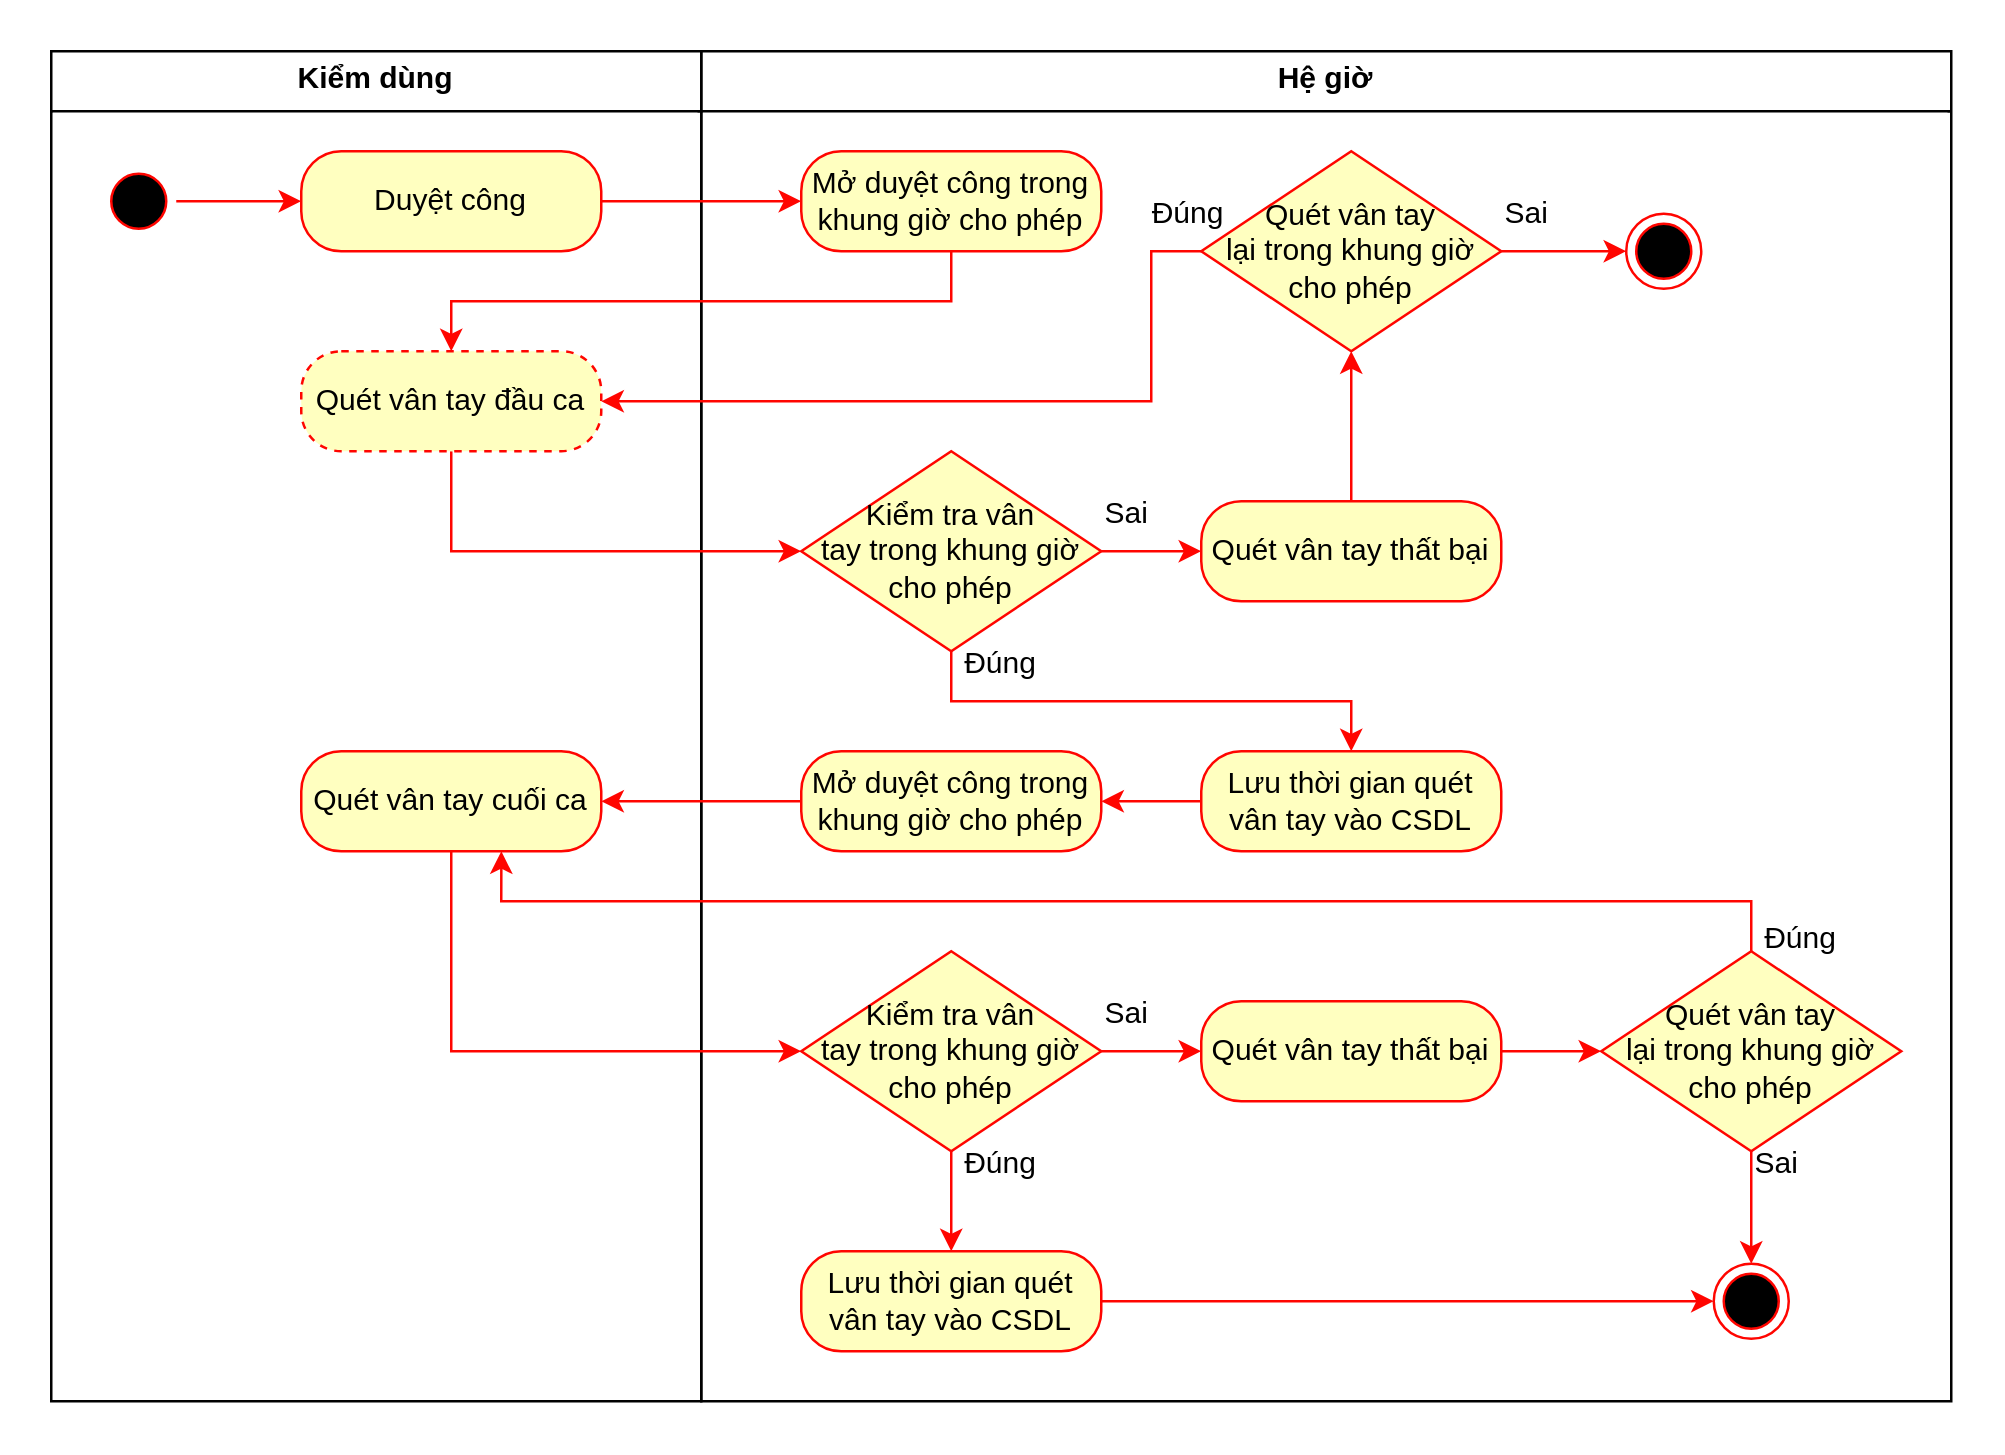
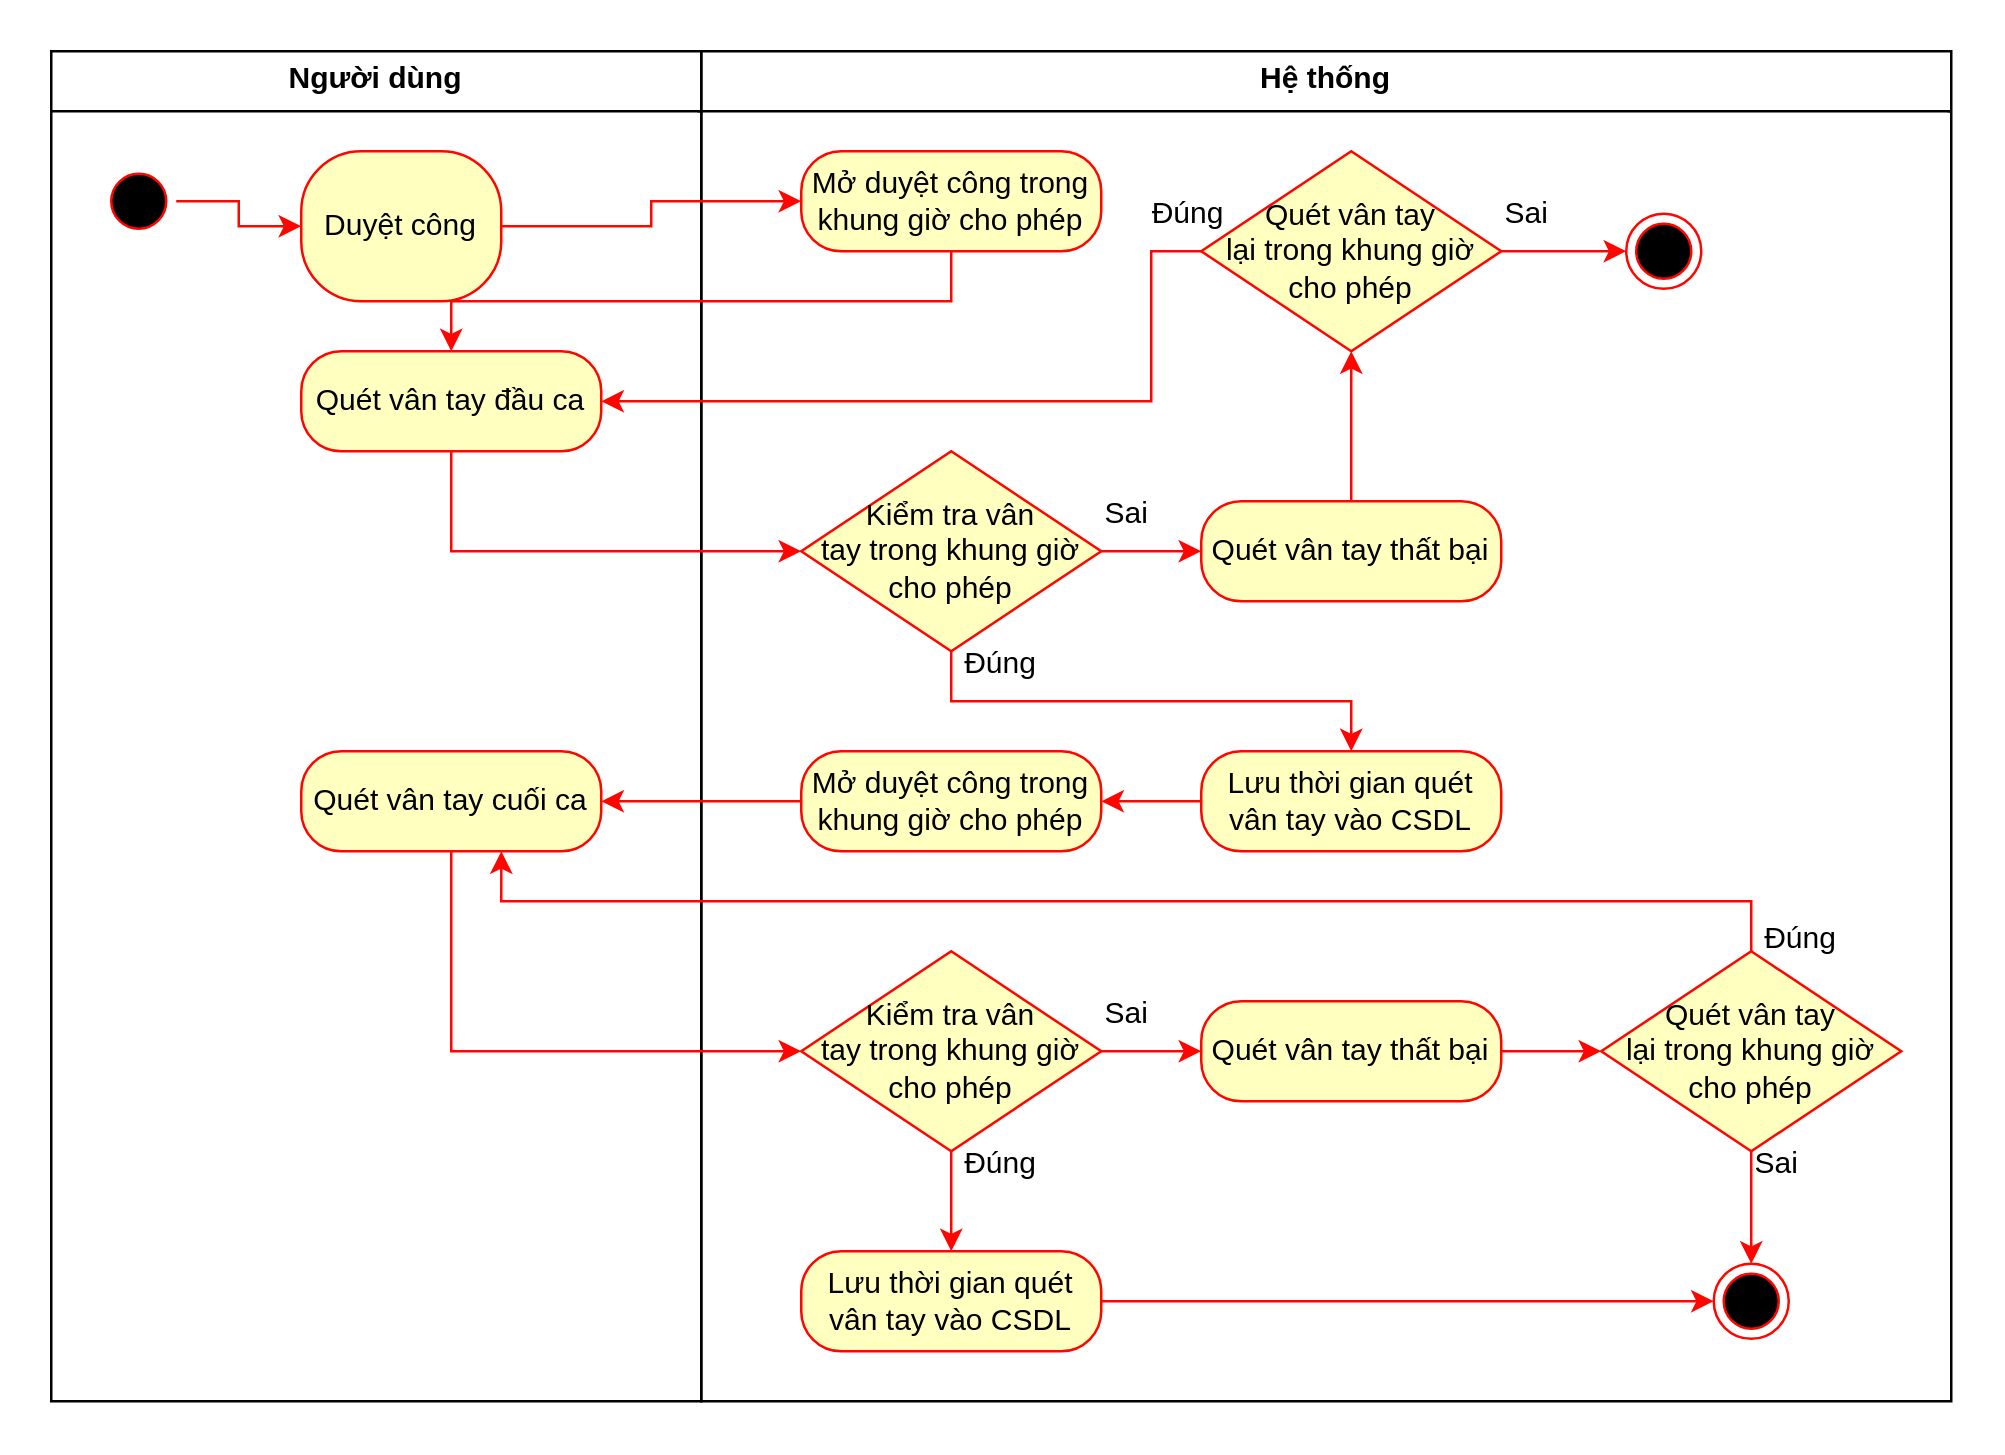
(119, 69) -> (127, 69)
(744, 69) -> (765, 69)
(451, 201) -> (401, 226)
(451, 401) -> (451, 401)
